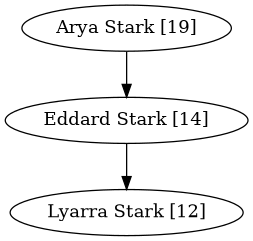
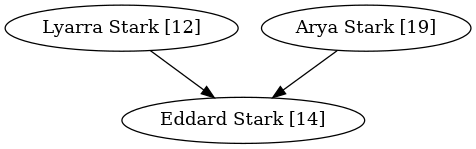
(127, 160) -> (177, 70)
